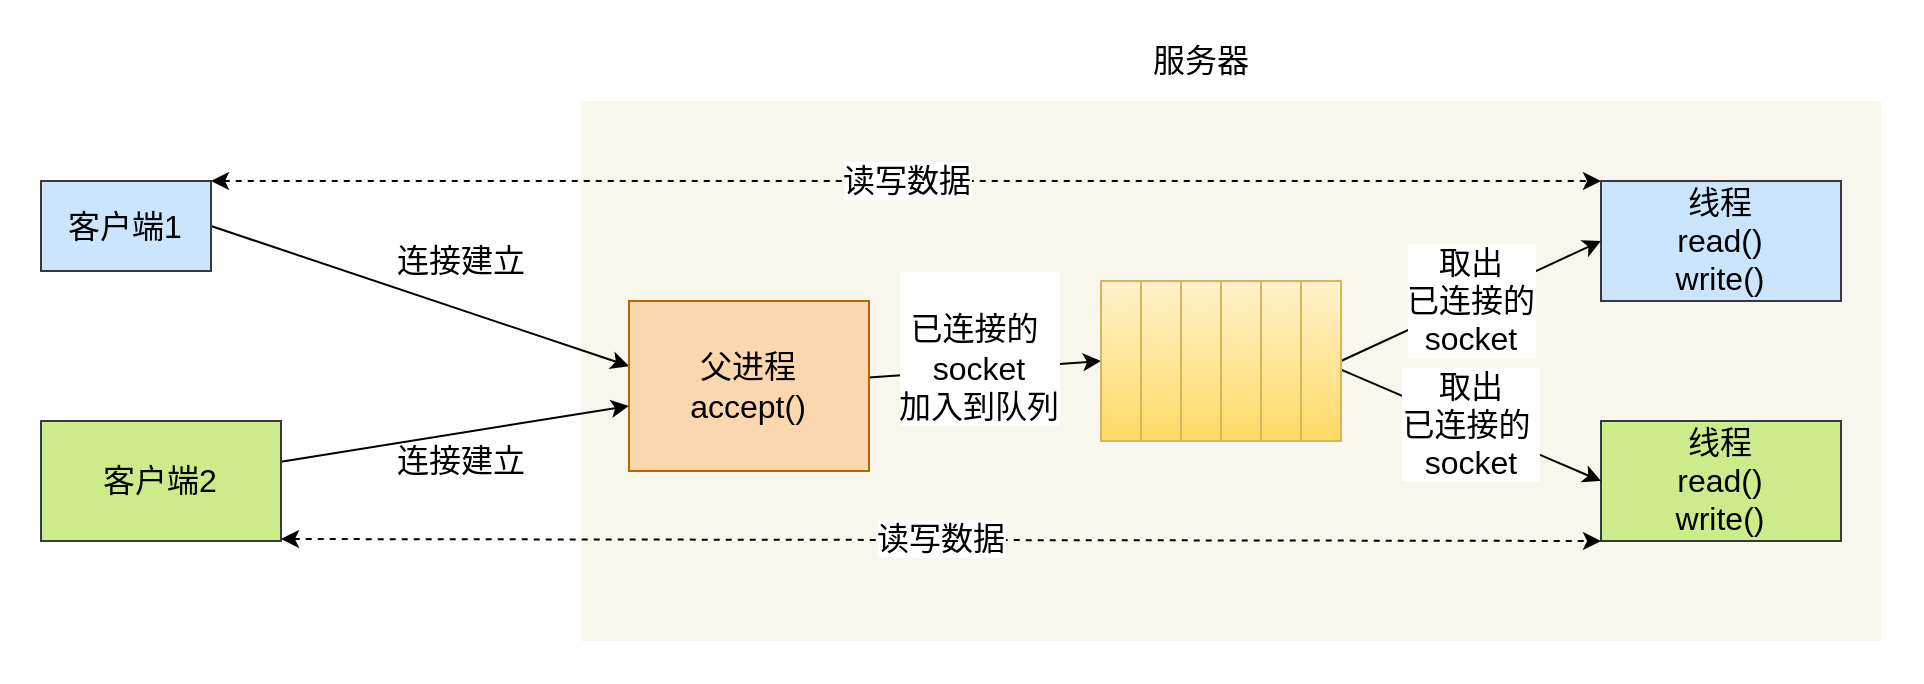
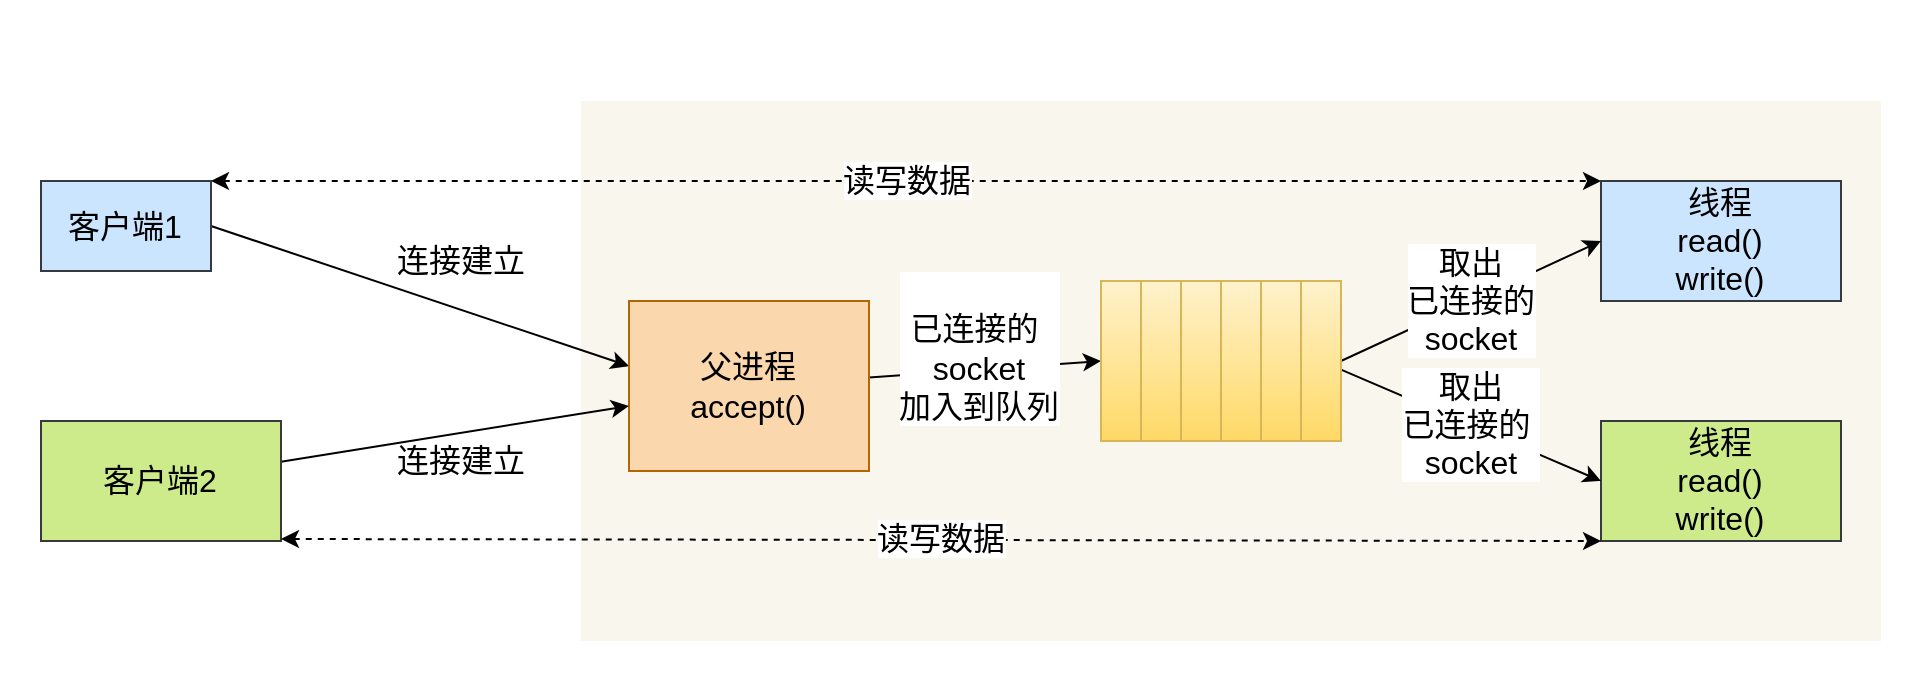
(1201, 61) -> none
